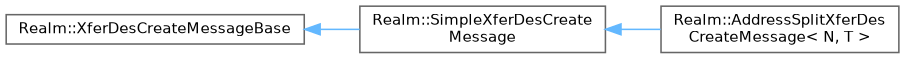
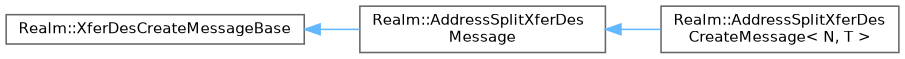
(483, 29) -> (483, 29)
